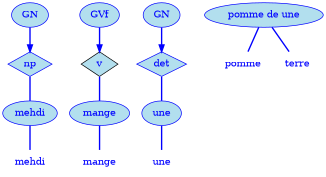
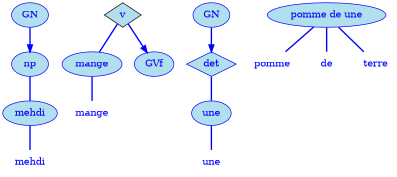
(100, 36) -> (136, 35)
(30, 64) -> (30, 64)
none -> (327, 64)
